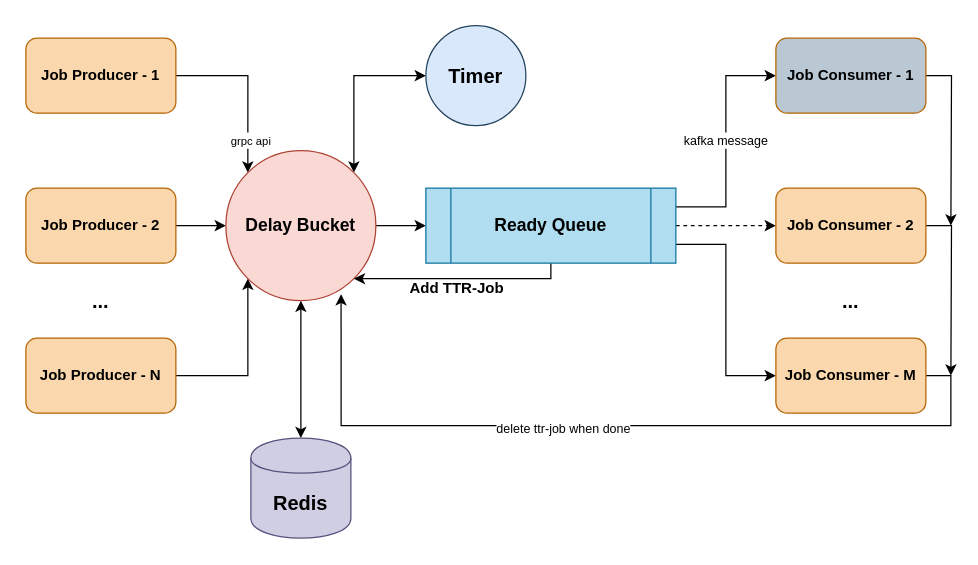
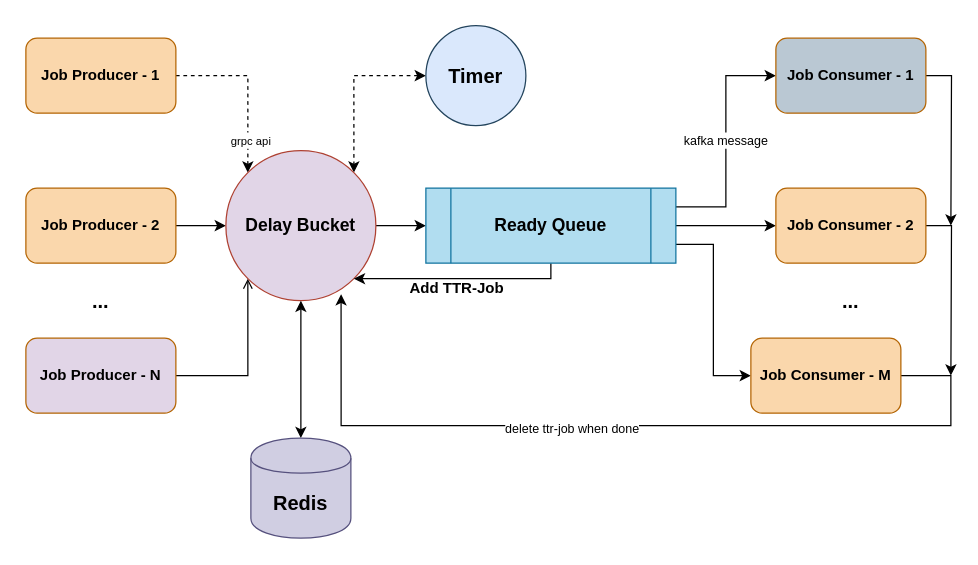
(241, 76) -> (241, 76)
(354, 88) -> (354, 88)
(301, 226) -> (301, 226)
(722, 226) -> (722, 226)
(248, 289) -> (248, 286)
(101, 376) -> (101, 376)
(851, 376) -> (826, 376)
